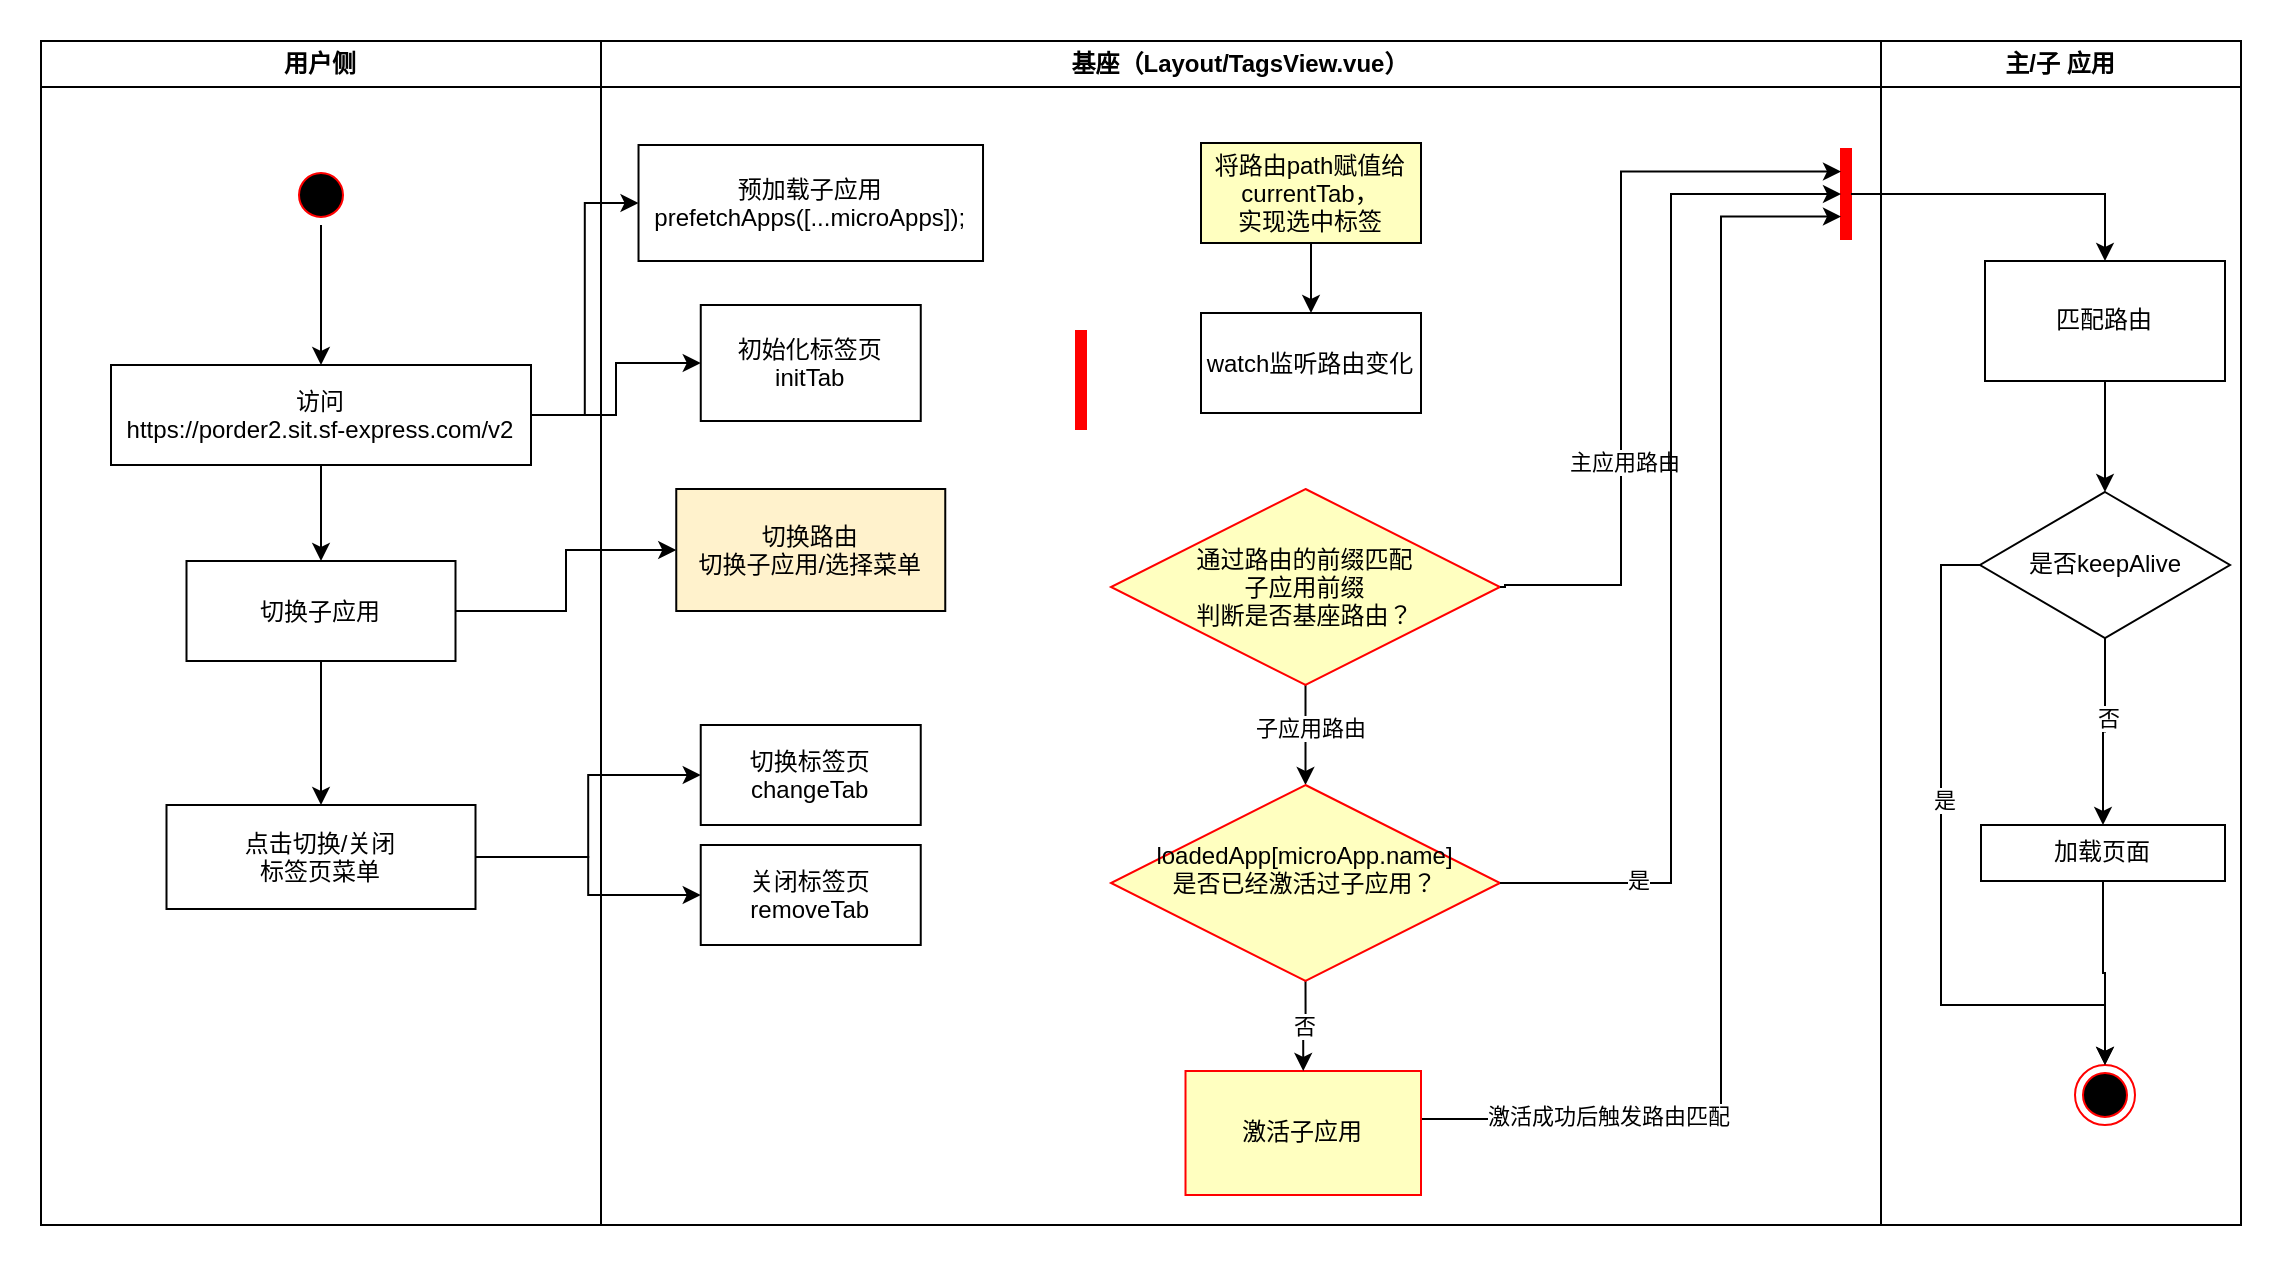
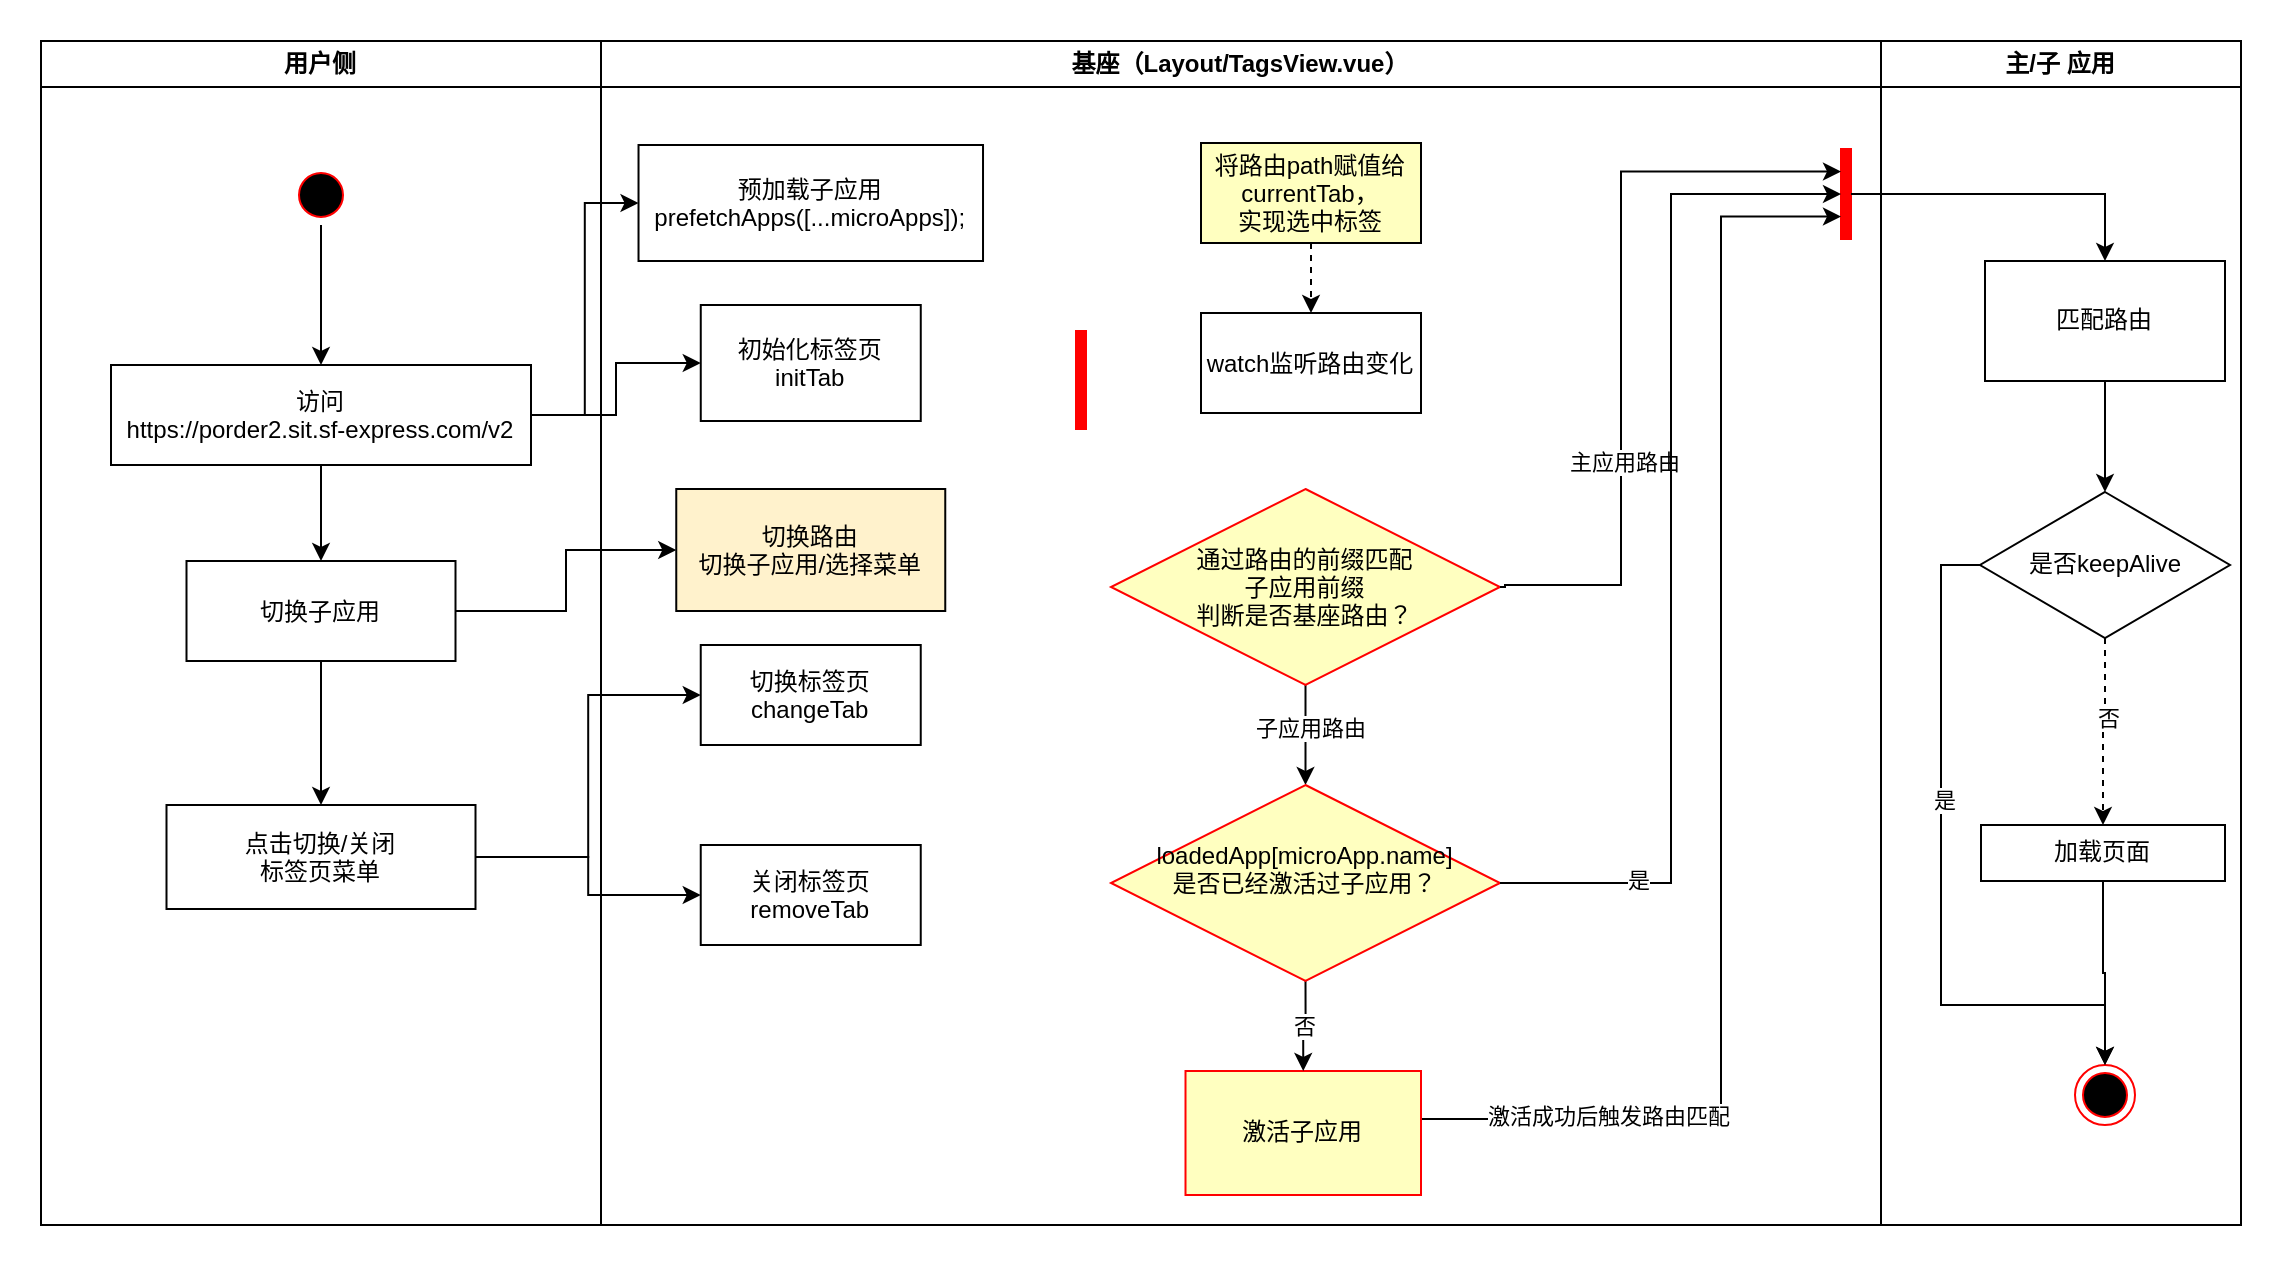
(1311, 273) -> (1311, 273)
(2103, 769) -> (2103, 769)
(811, 775) -> (811, 695)
